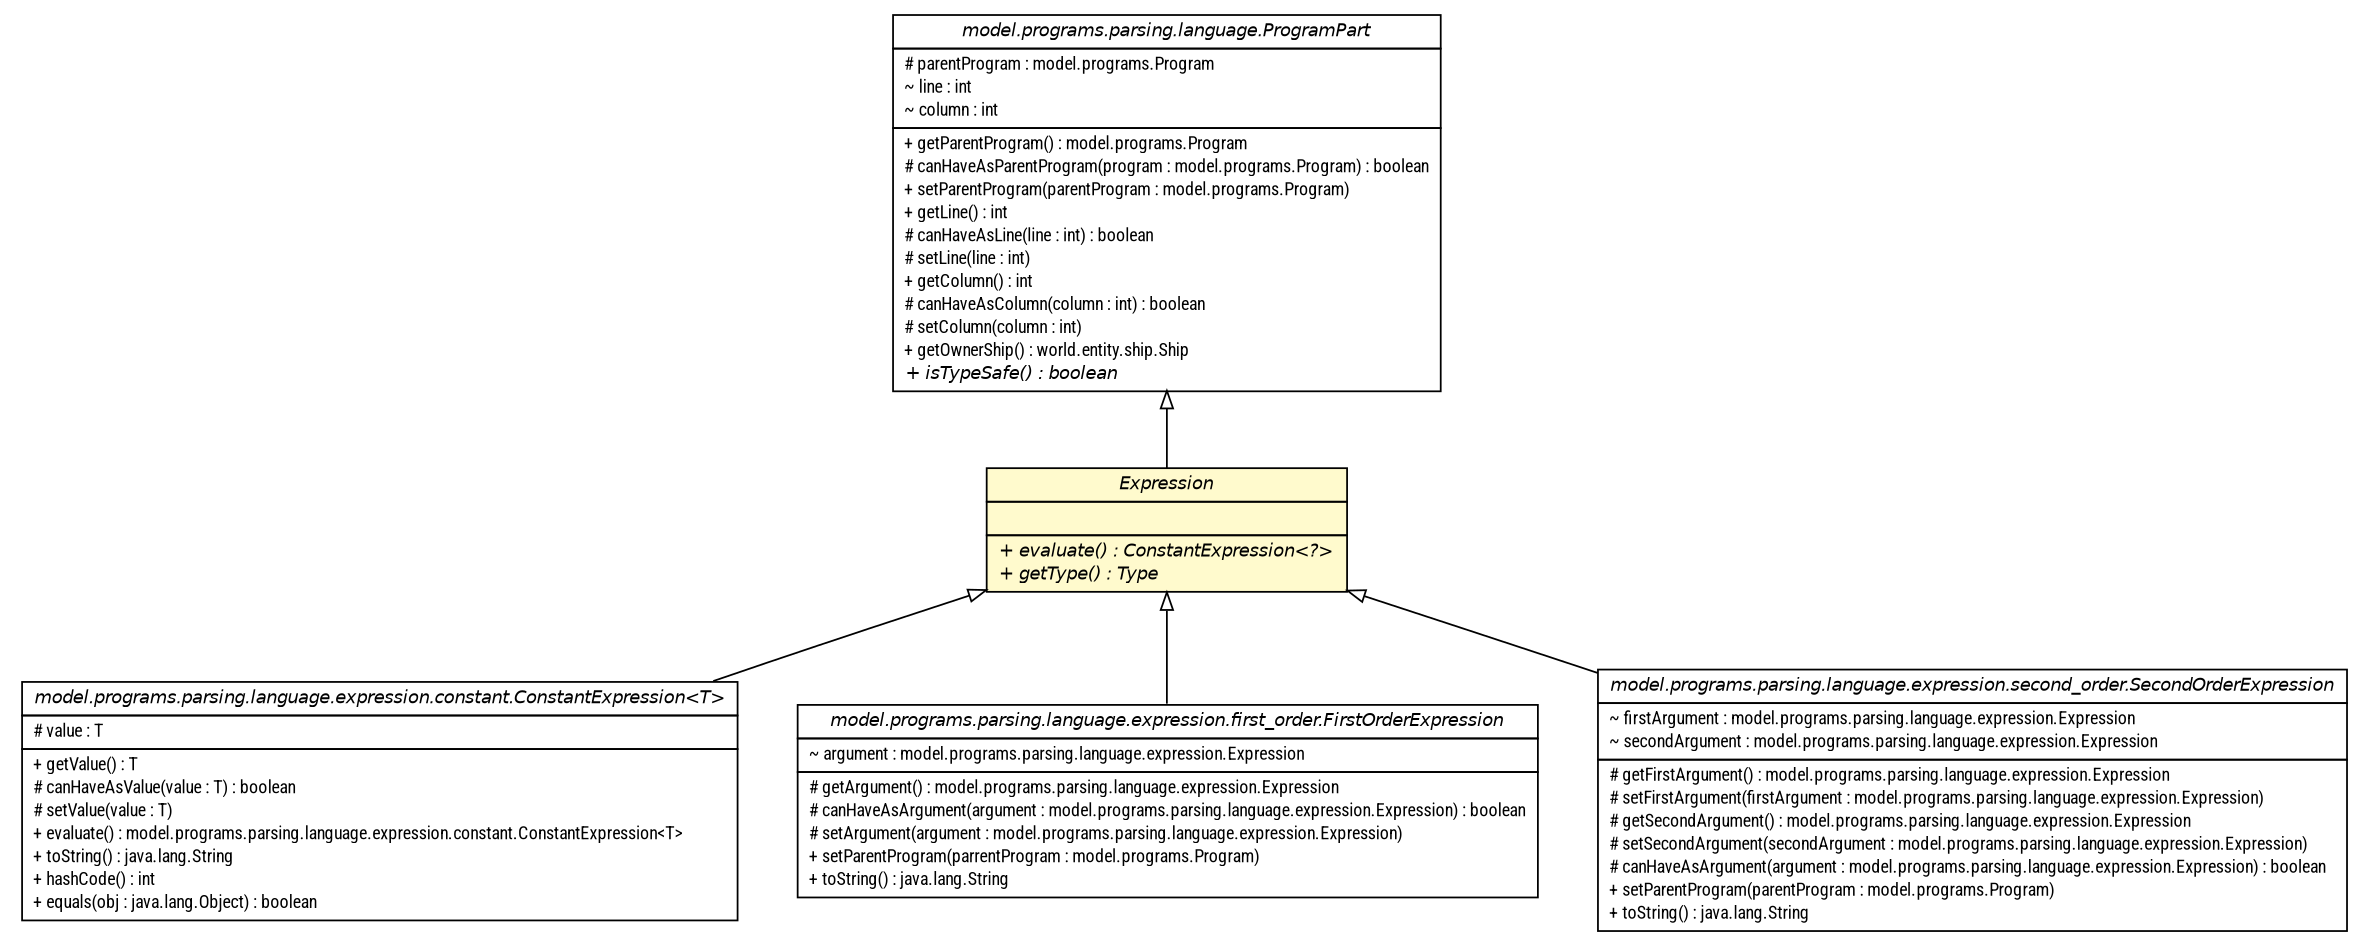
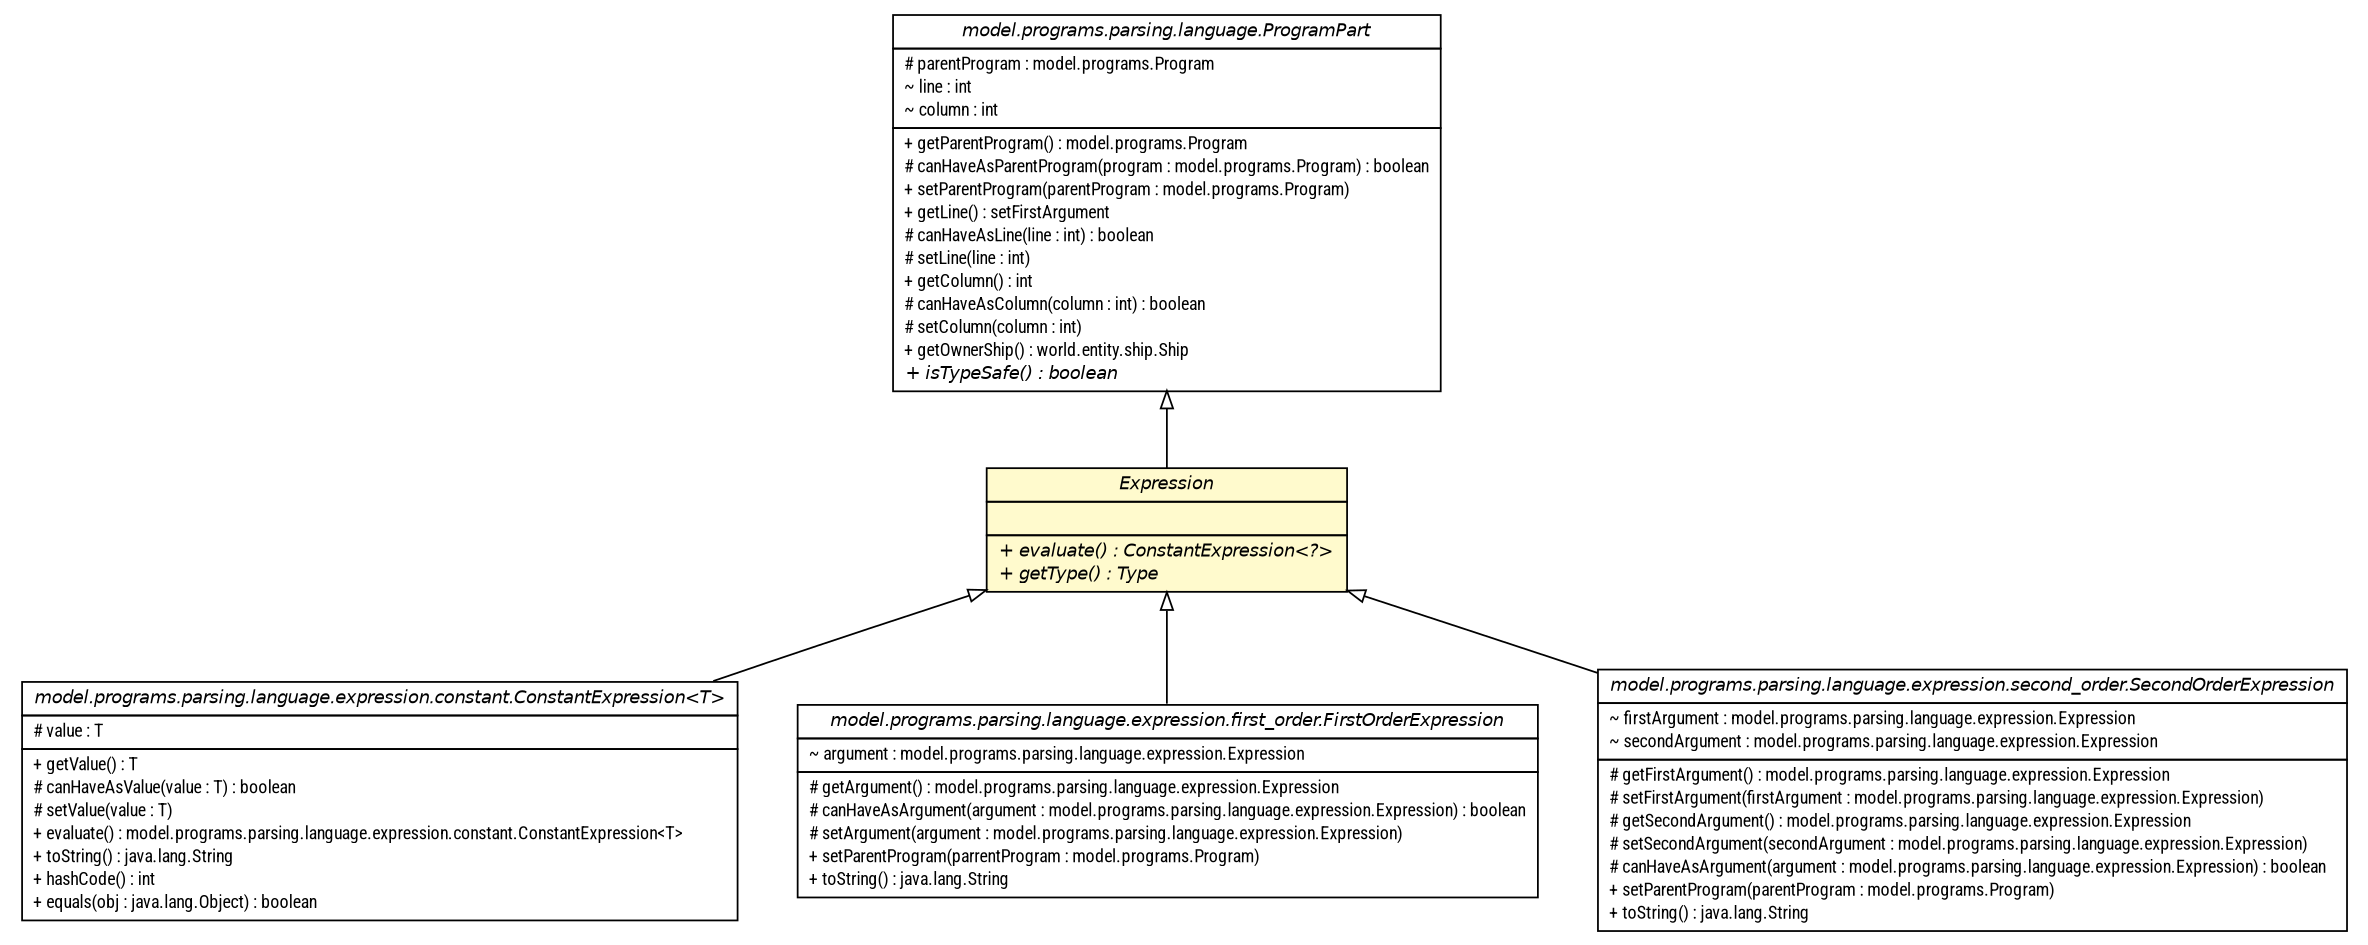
(957, 213) -> (1007, 213)
